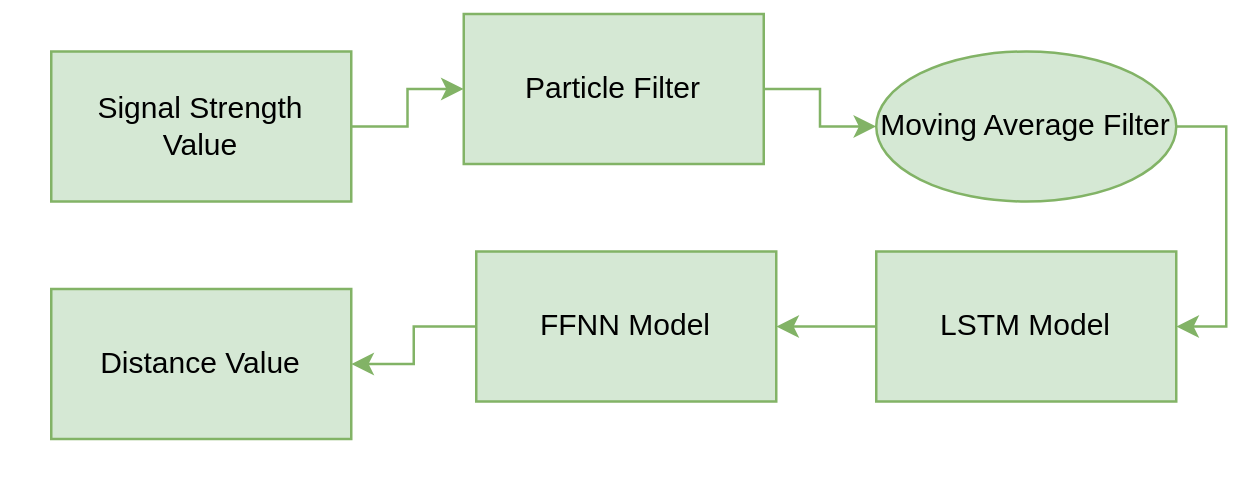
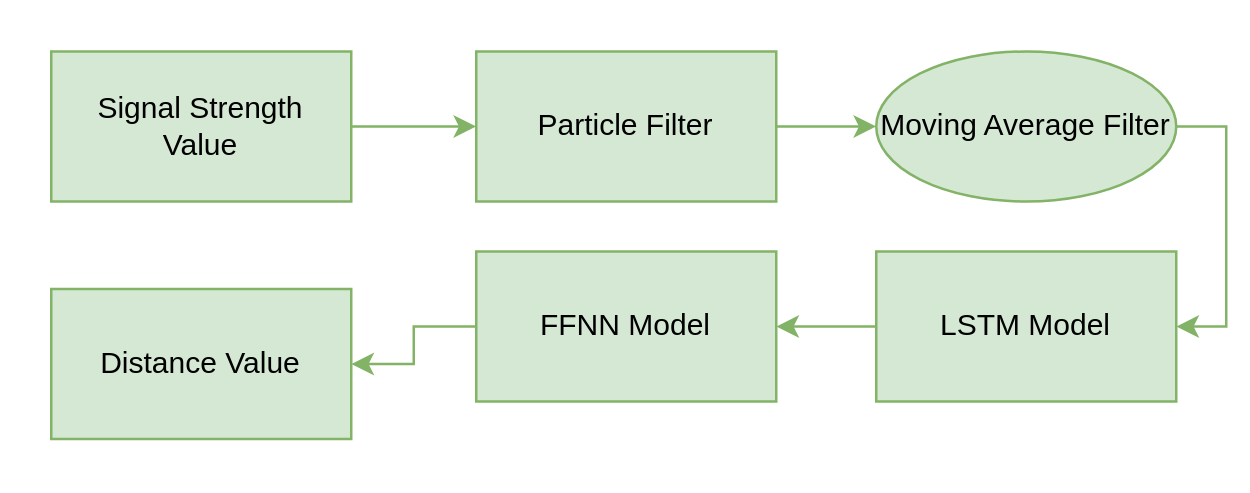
(614, 89) -> (626, 126)
